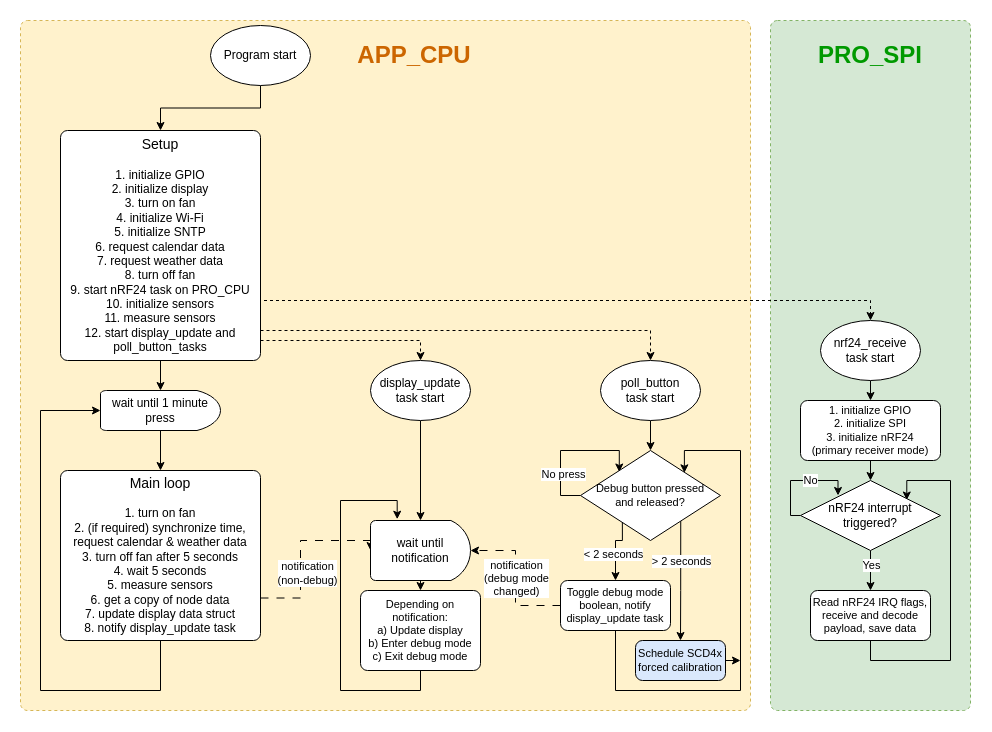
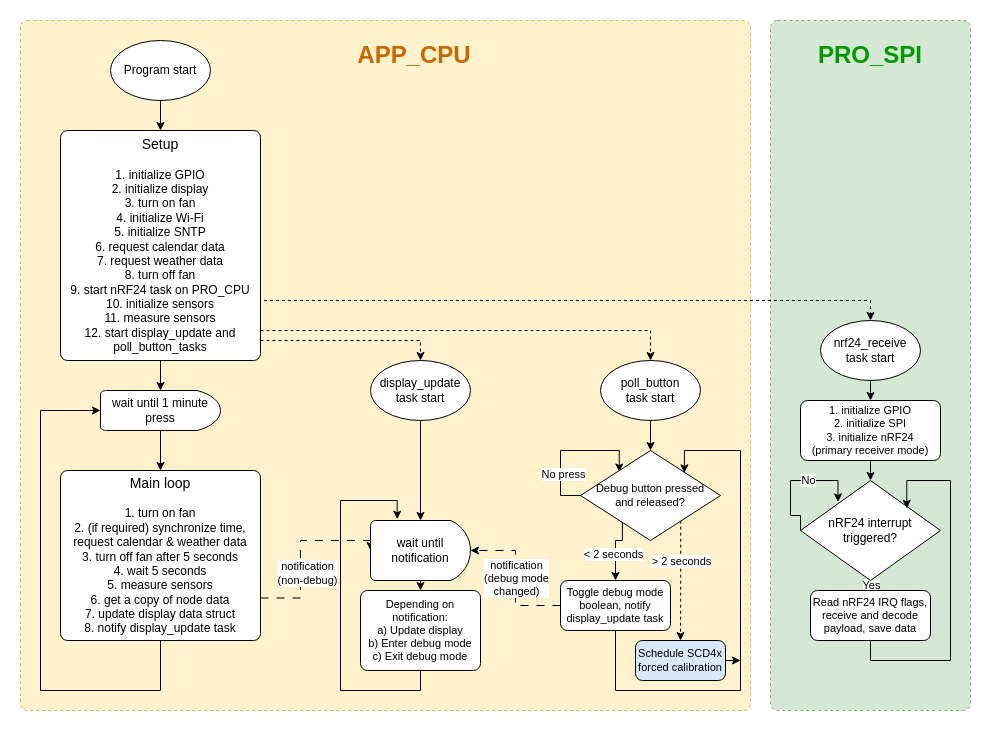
(261, 56) -> (161, 71)
(871, 516) -> (871, 531)
(681, 600) -> (681, 600)
